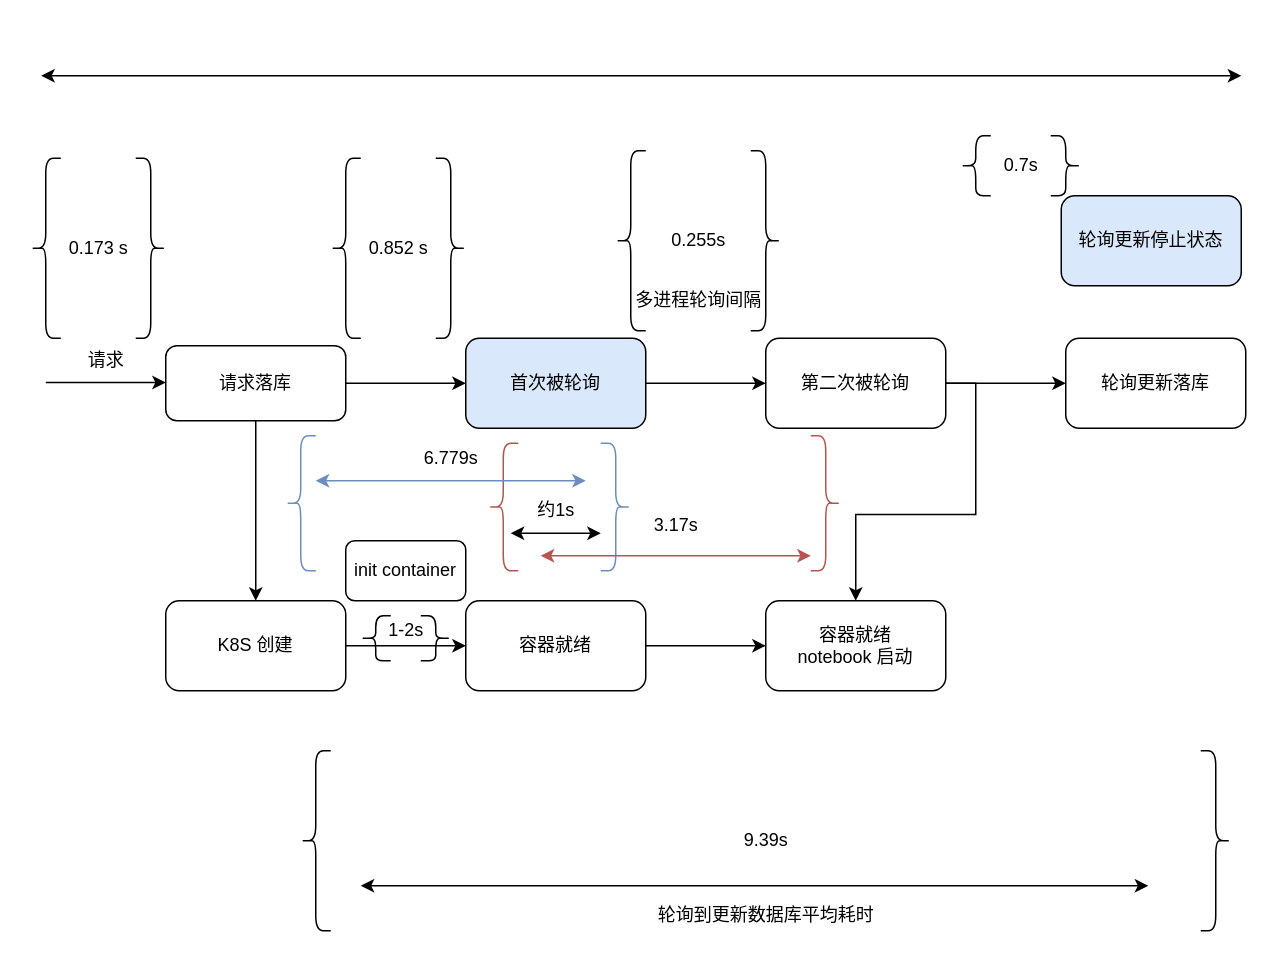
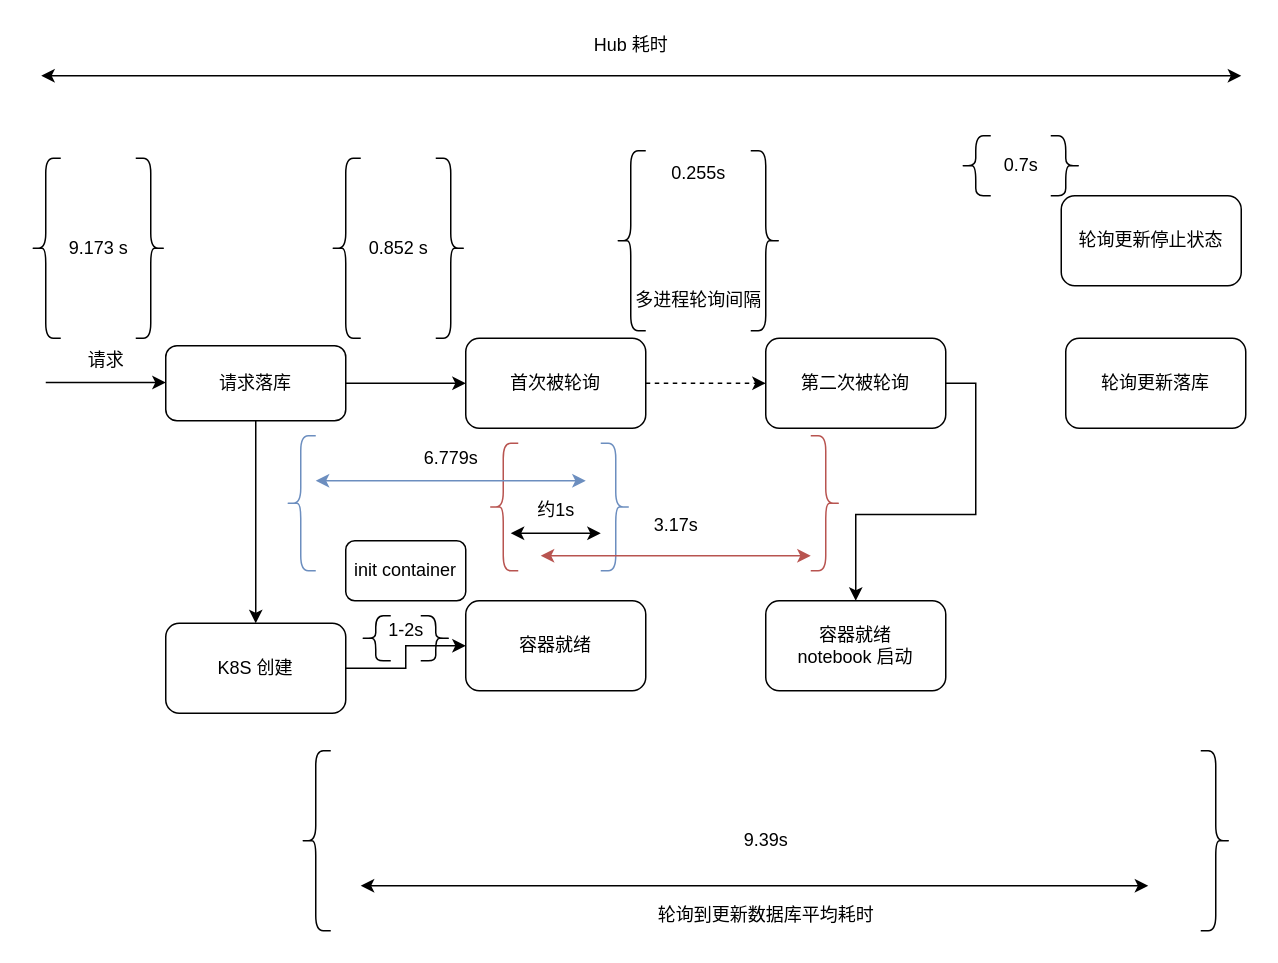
none -> (631, 46)
(698, 241) -> (698, 173)
(1151, 241) -> (1151, 241)
(99, 248) -> (99, 248)
(556, 383) -> (556, 383)
(701, 383) -> (701, 383)
(1017, 383) -> none
(256, 646) -> (256, 668)
(701, 646) -> none
